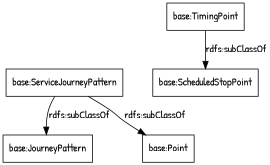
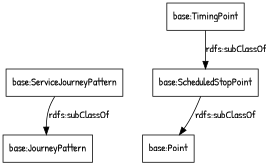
(114, 113) -> (193, 113)
